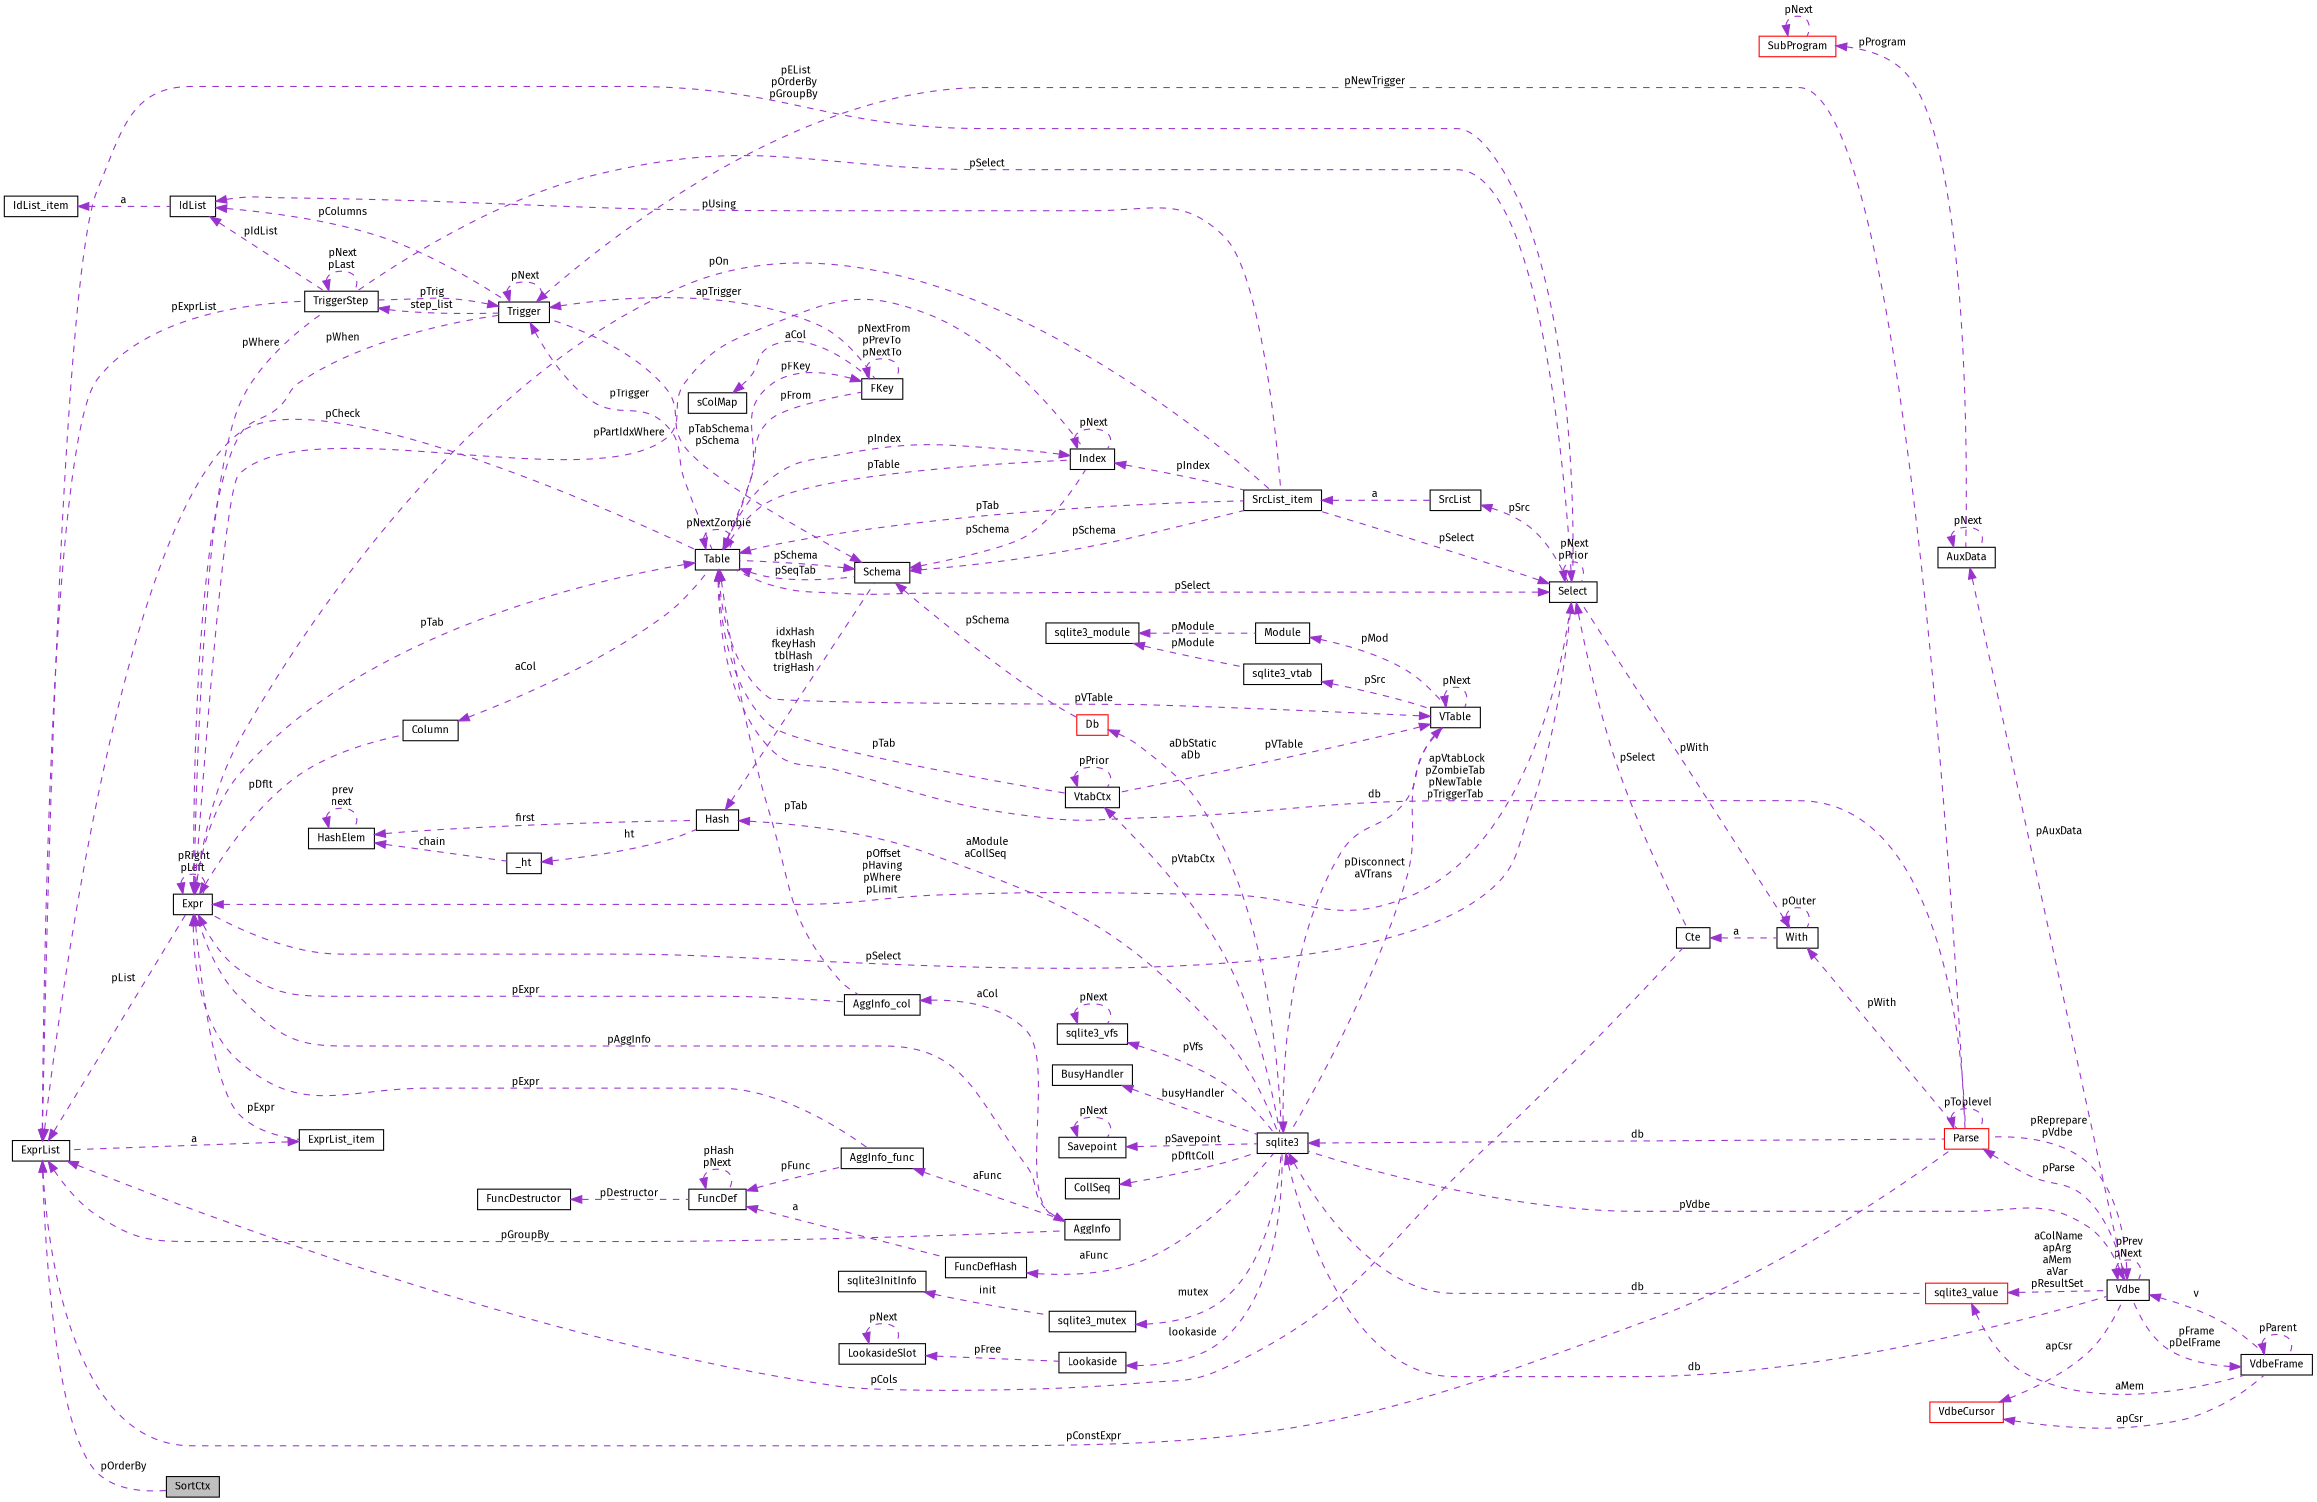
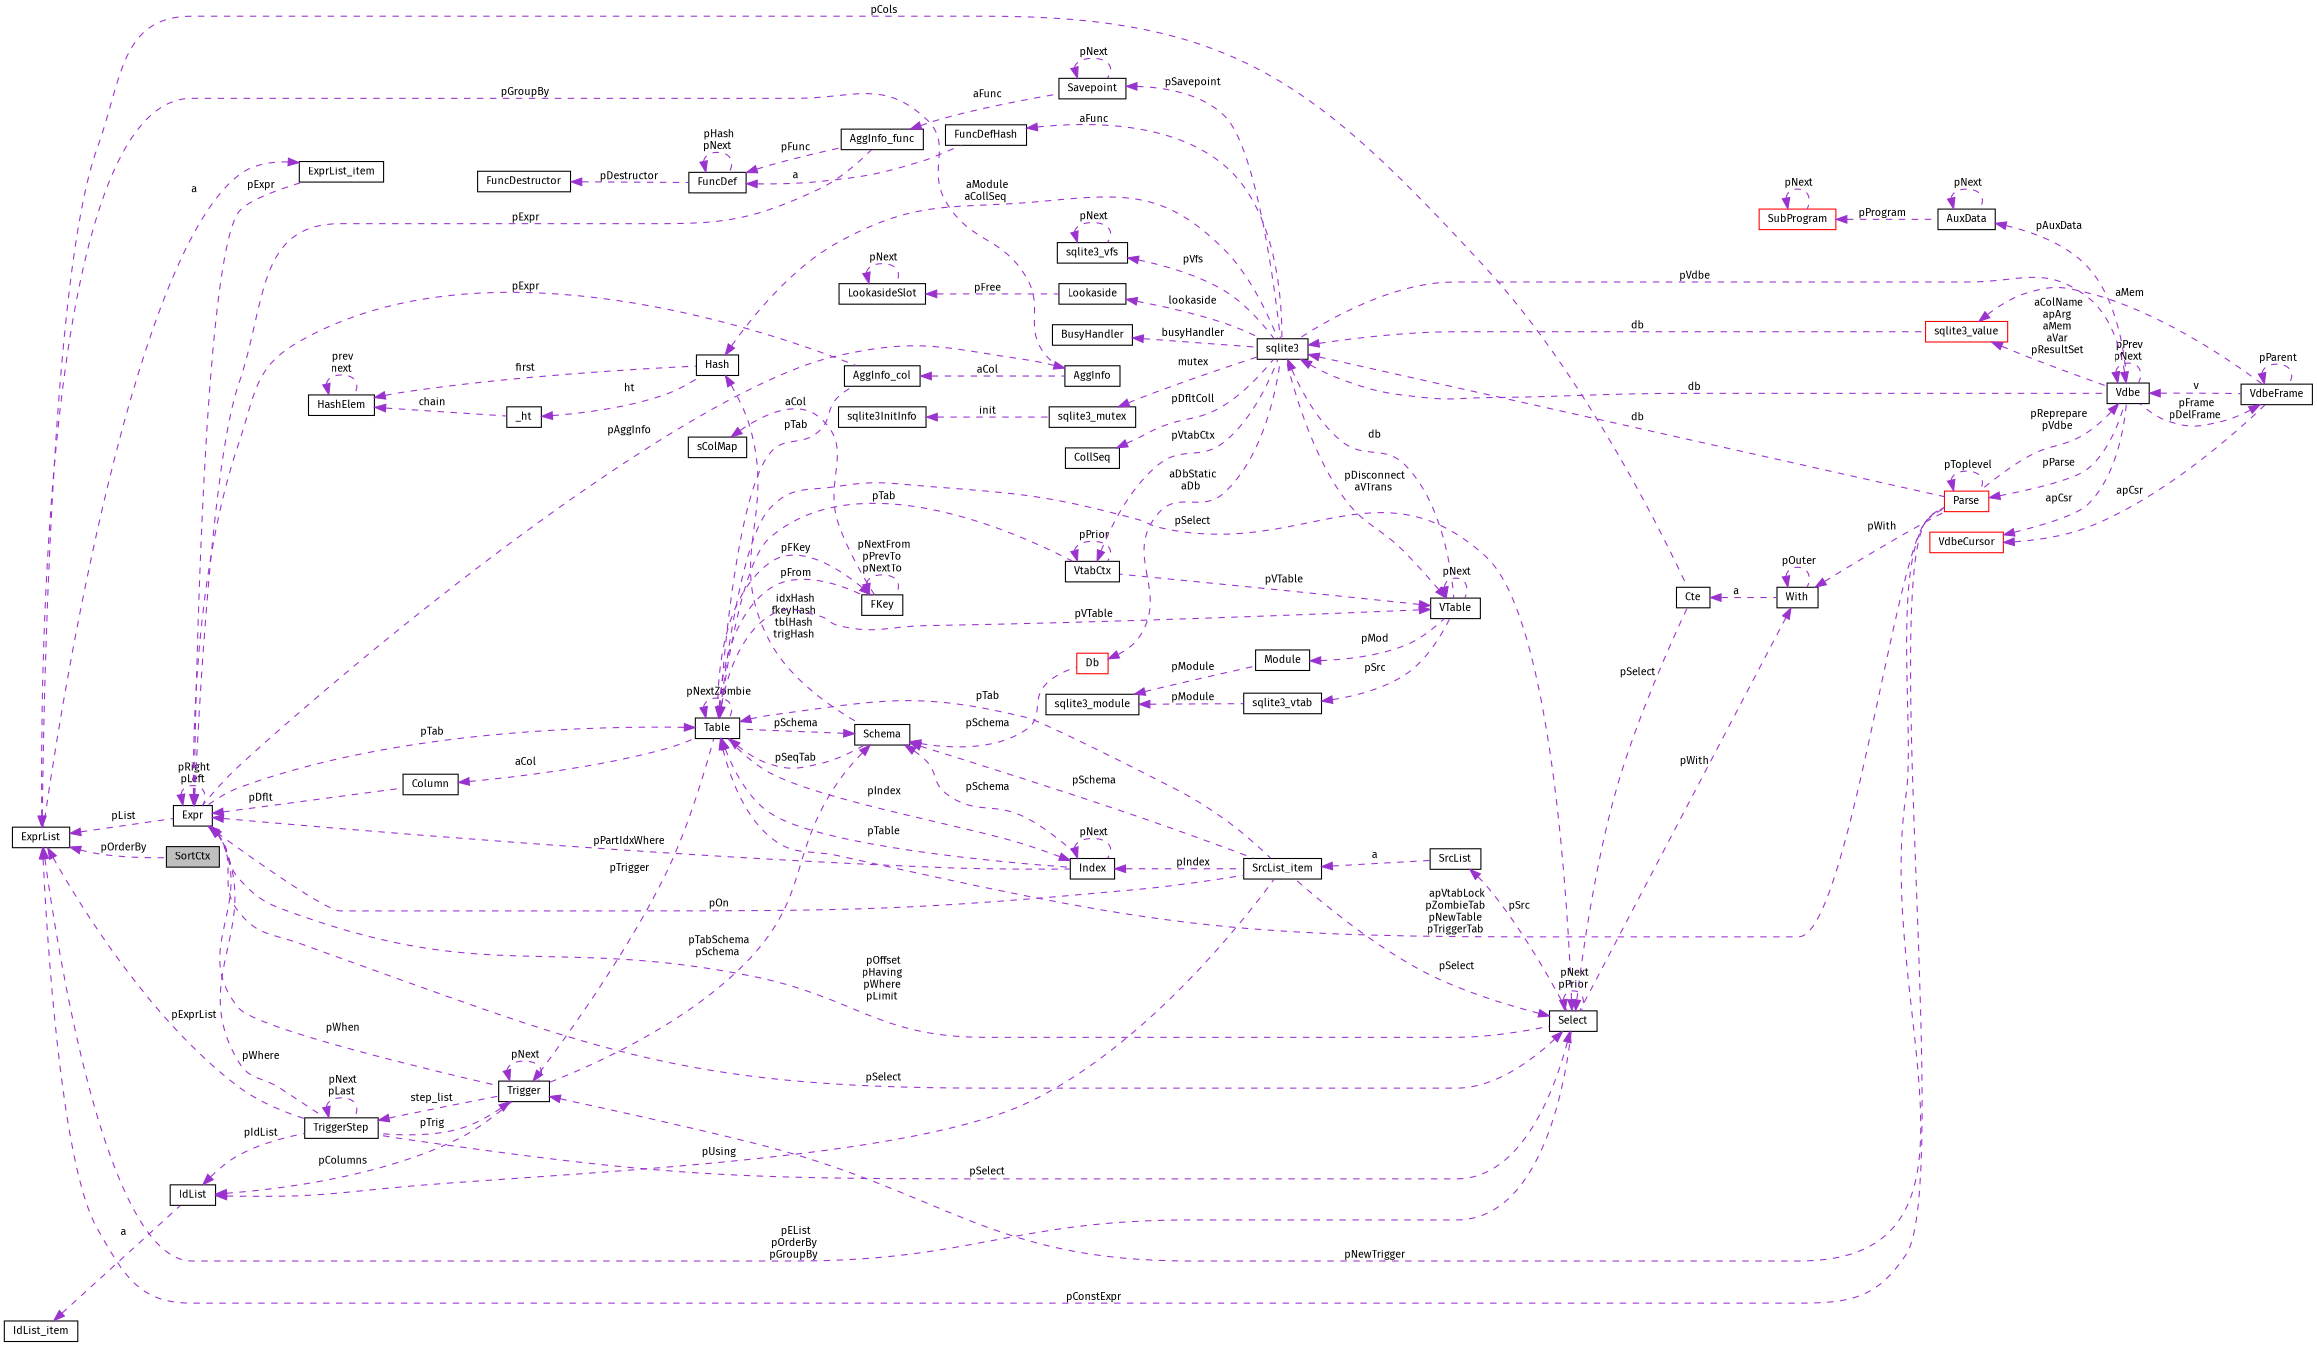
(730, 302) -> none
(173, 538) -> none
(994, 1196) -> (989, 107)
